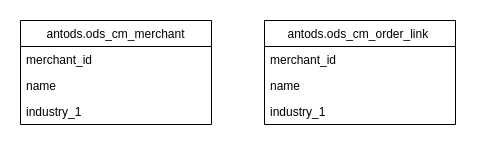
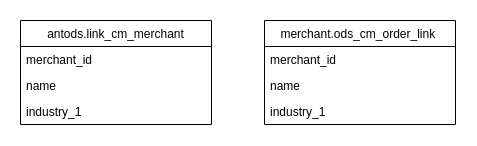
(116, 34) -> (116, 34)
(360, 34) -> (360, 34)
